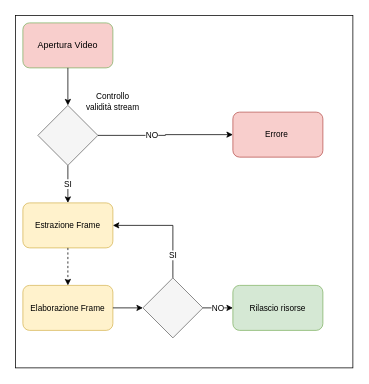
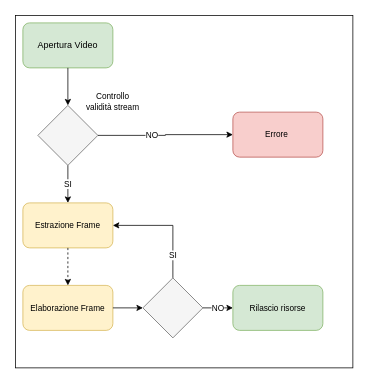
(68, 45) -> (68, 45)
